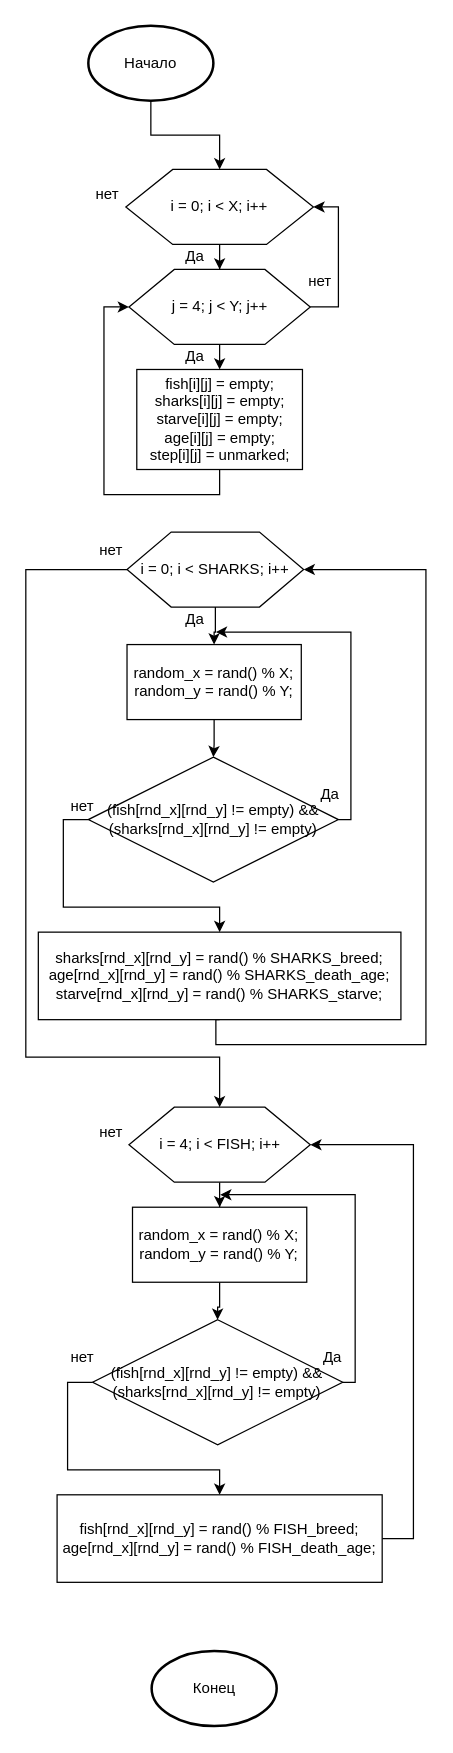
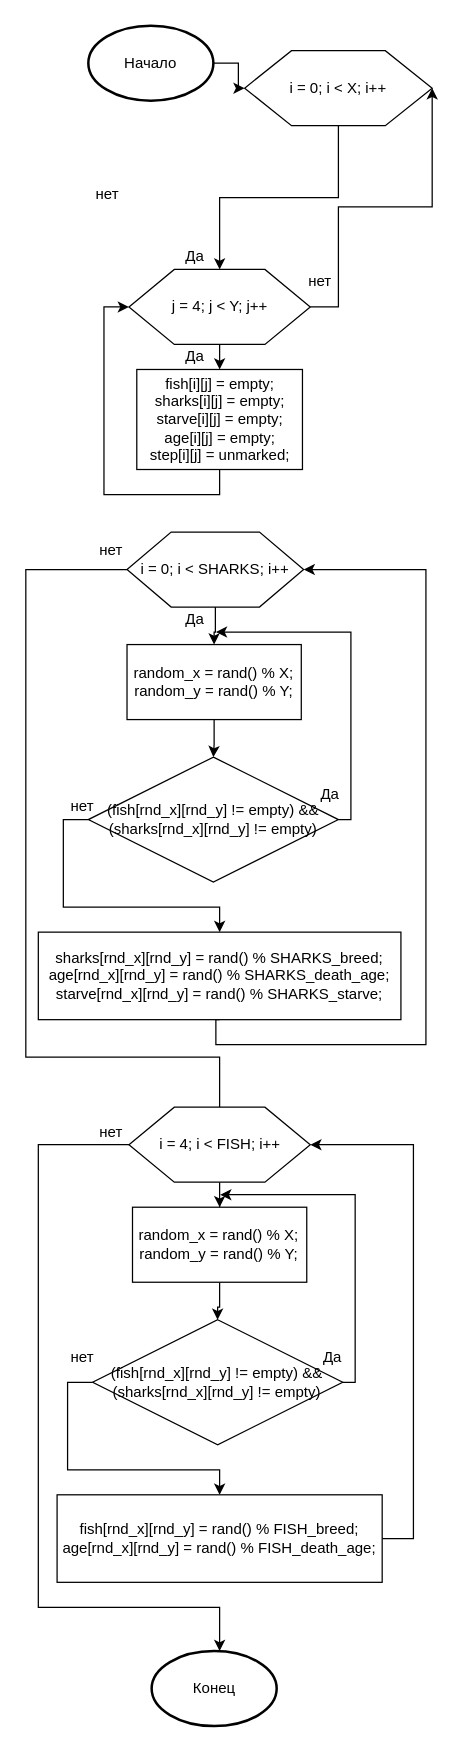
(219, 207) -> (338, 88)
(219, 1097) -> (219, 1101)
none -> (38, 1439)
